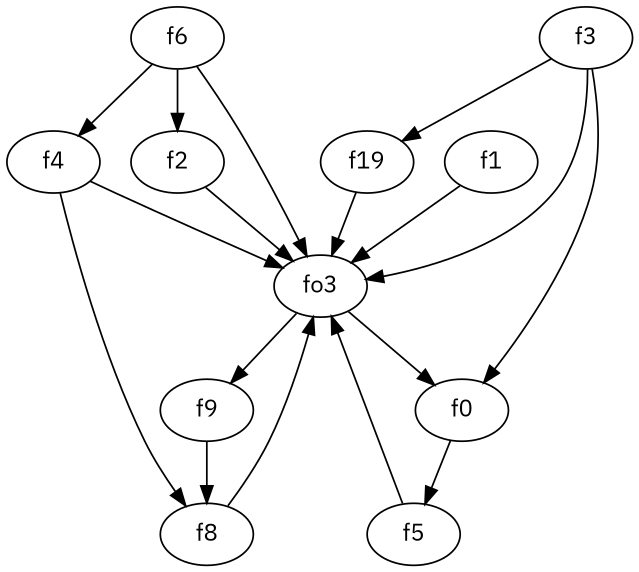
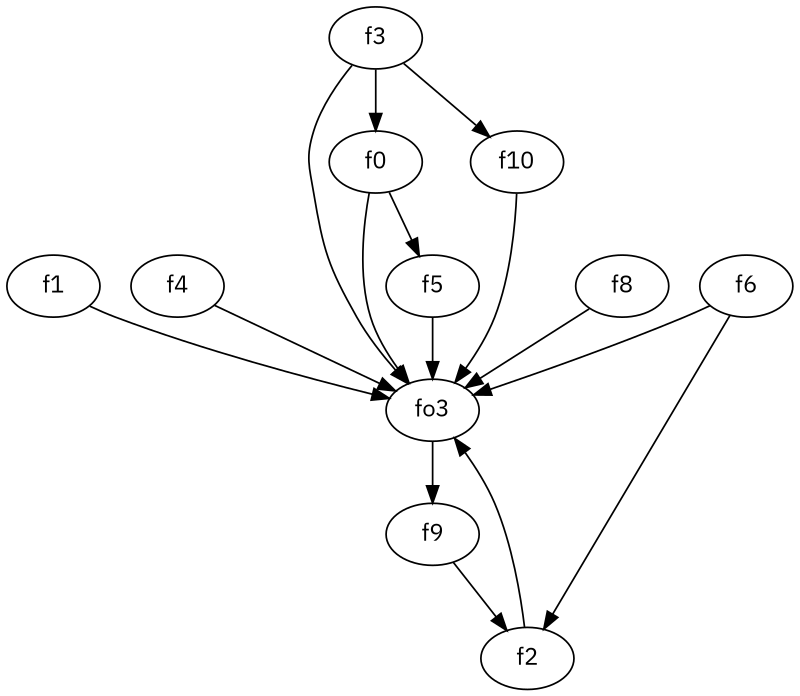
(122, 94) -> none
(367, 162) -> (517, 162)
(385, 343) -> (364, 284)
(106, 347) -> none
(207, 464) -> (475, 590)
